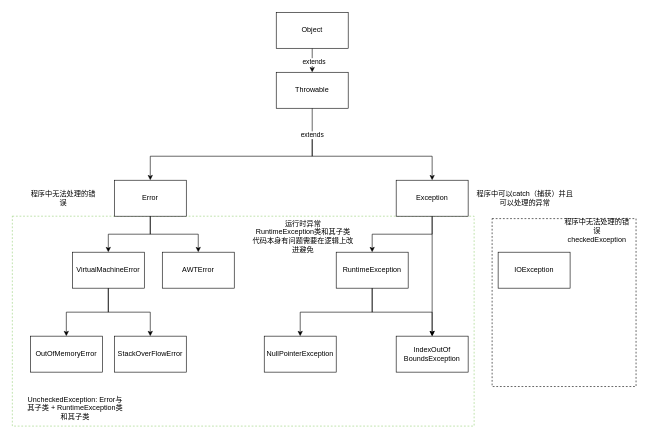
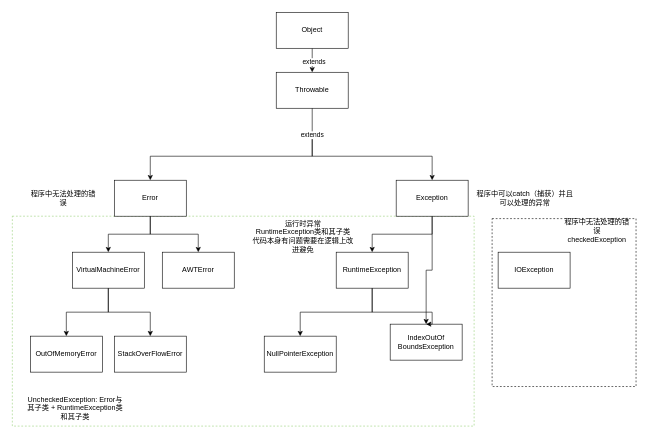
(432, 354) -> (426, 342)
